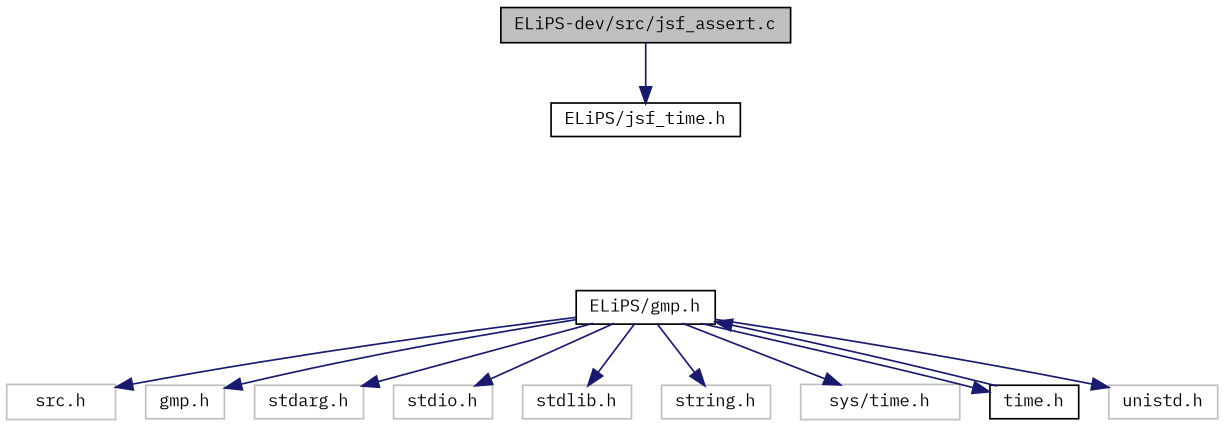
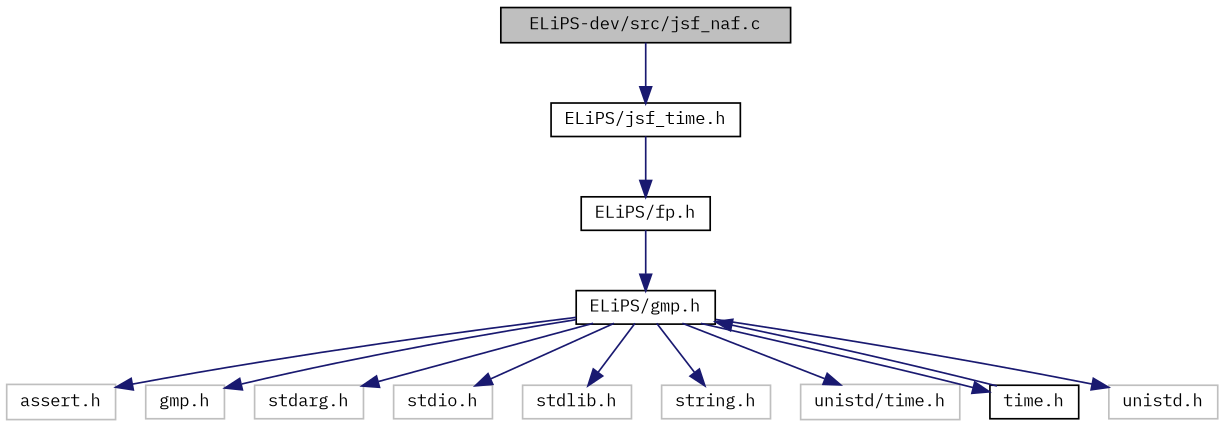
(646, 25) -> (646, 25)
none -> (646, 214)
(61, 402) -> (61, 402)
(880, 402) -> (880, 402)
